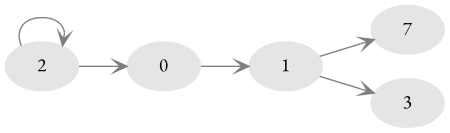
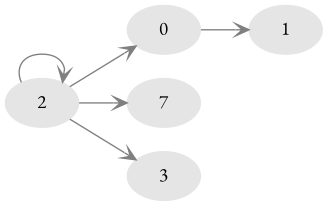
(340, 50) -> (96, 103)
(340, 83) -> (97, 136)
